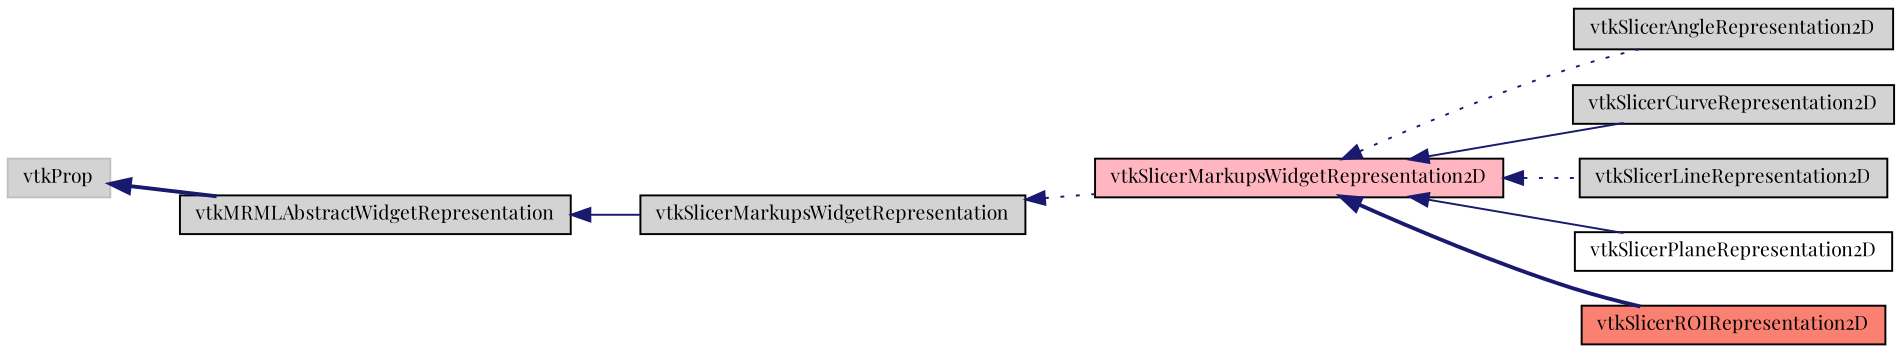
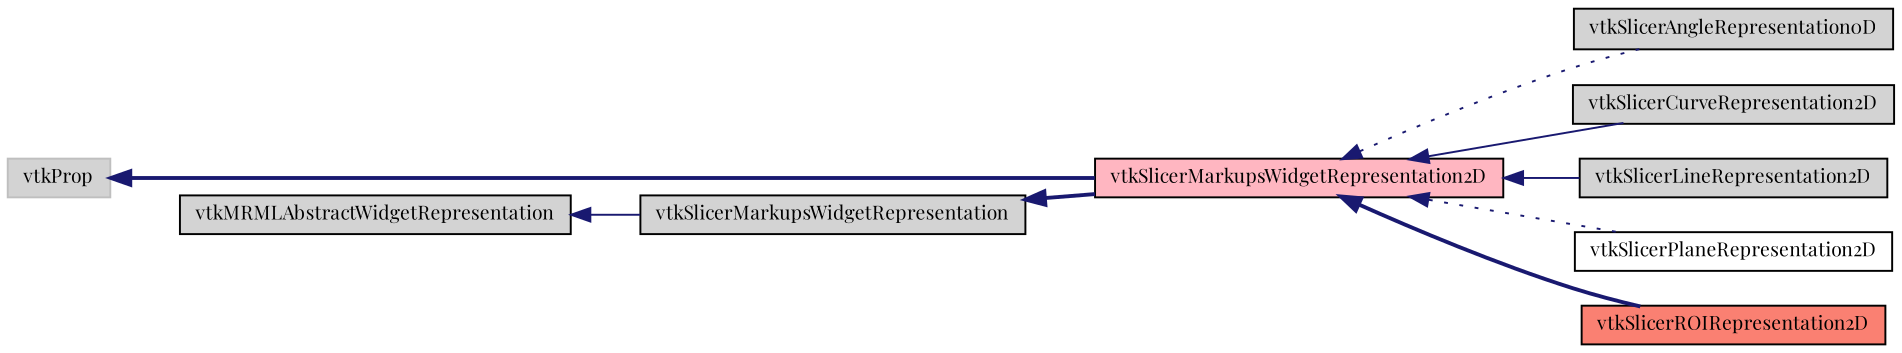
(1734, 29) -> (1734, 29)
(1552, 178) -> (1552, 178)
(173, 191) -> (613, 178)
(1070, 196) -> (1070, 196)
(1526, 216) -> (1526, 216)
